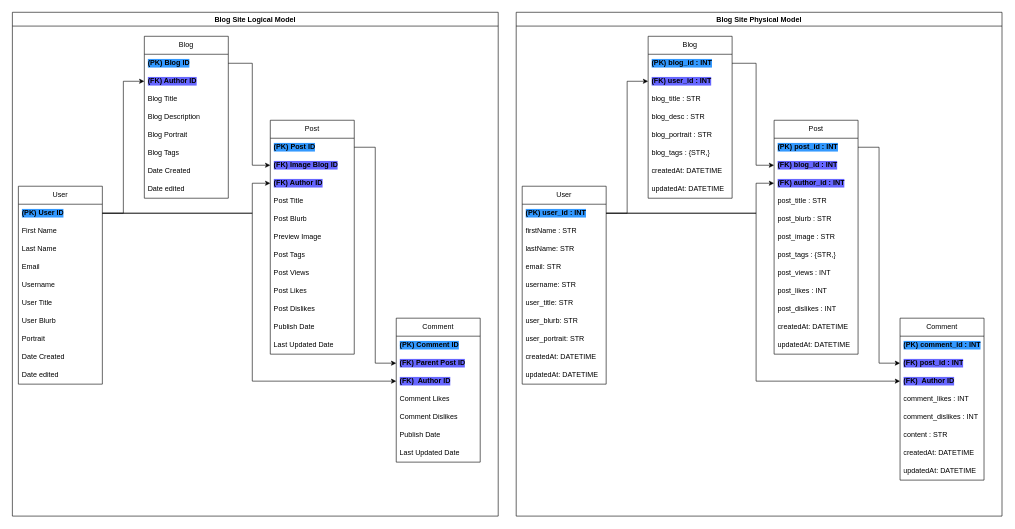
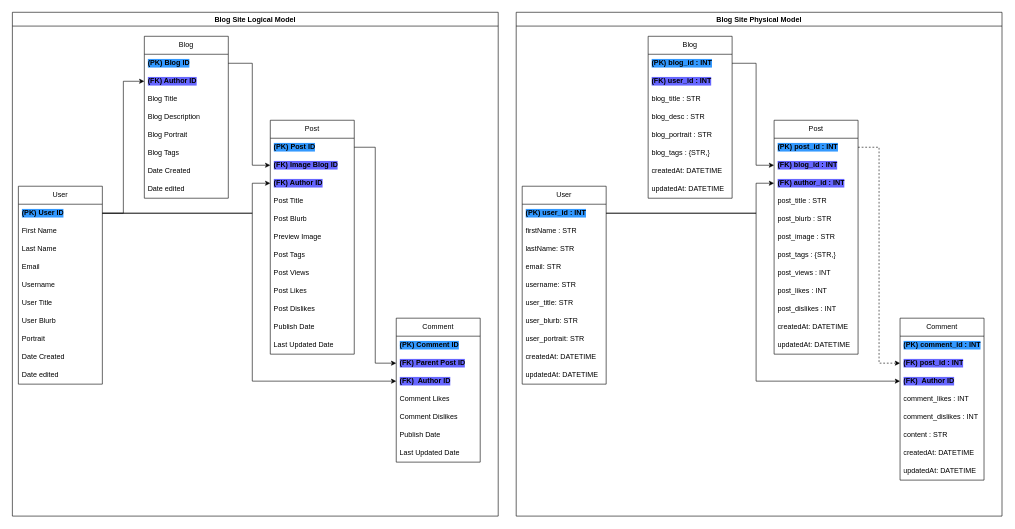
(627, 81) -> none
(879, 253) -> (879, 253)
